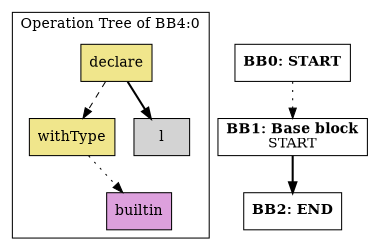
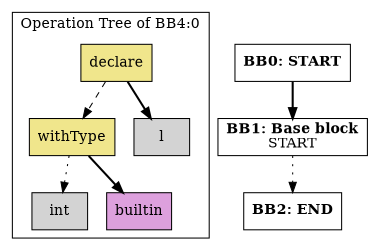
(293, 95) -> (293, 95)
(293, 169) -> (293, 169)
(102, 170) -> (102, 170)
none -> (60, 211)
